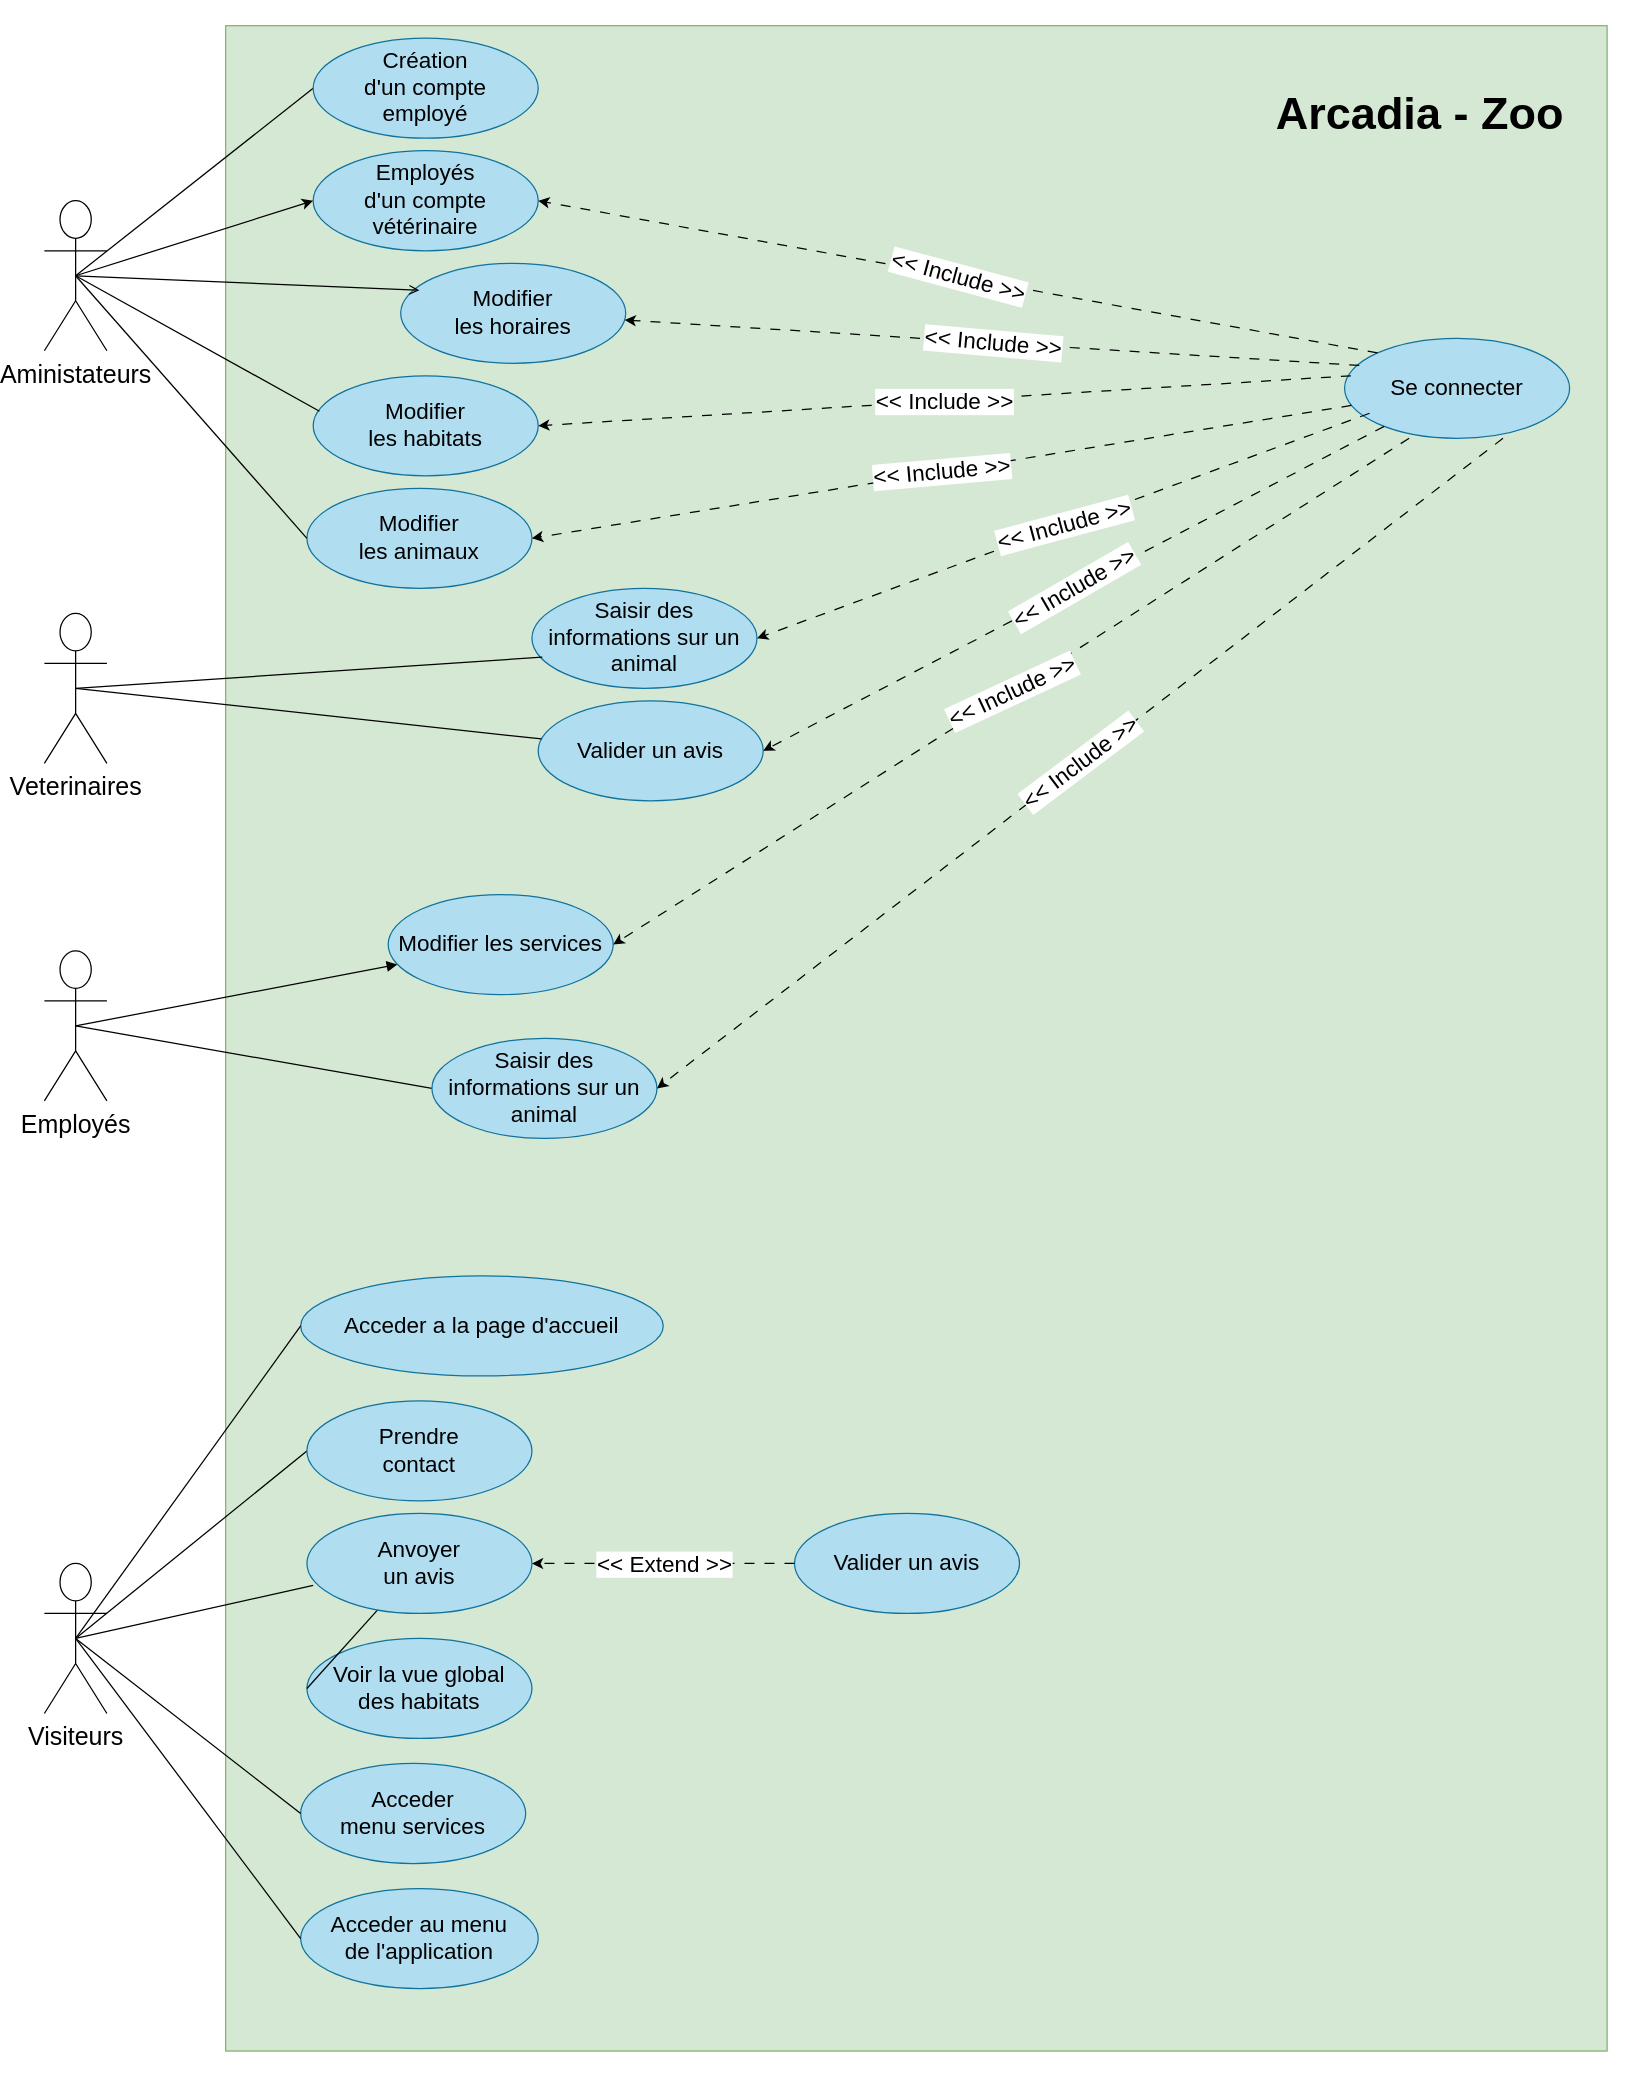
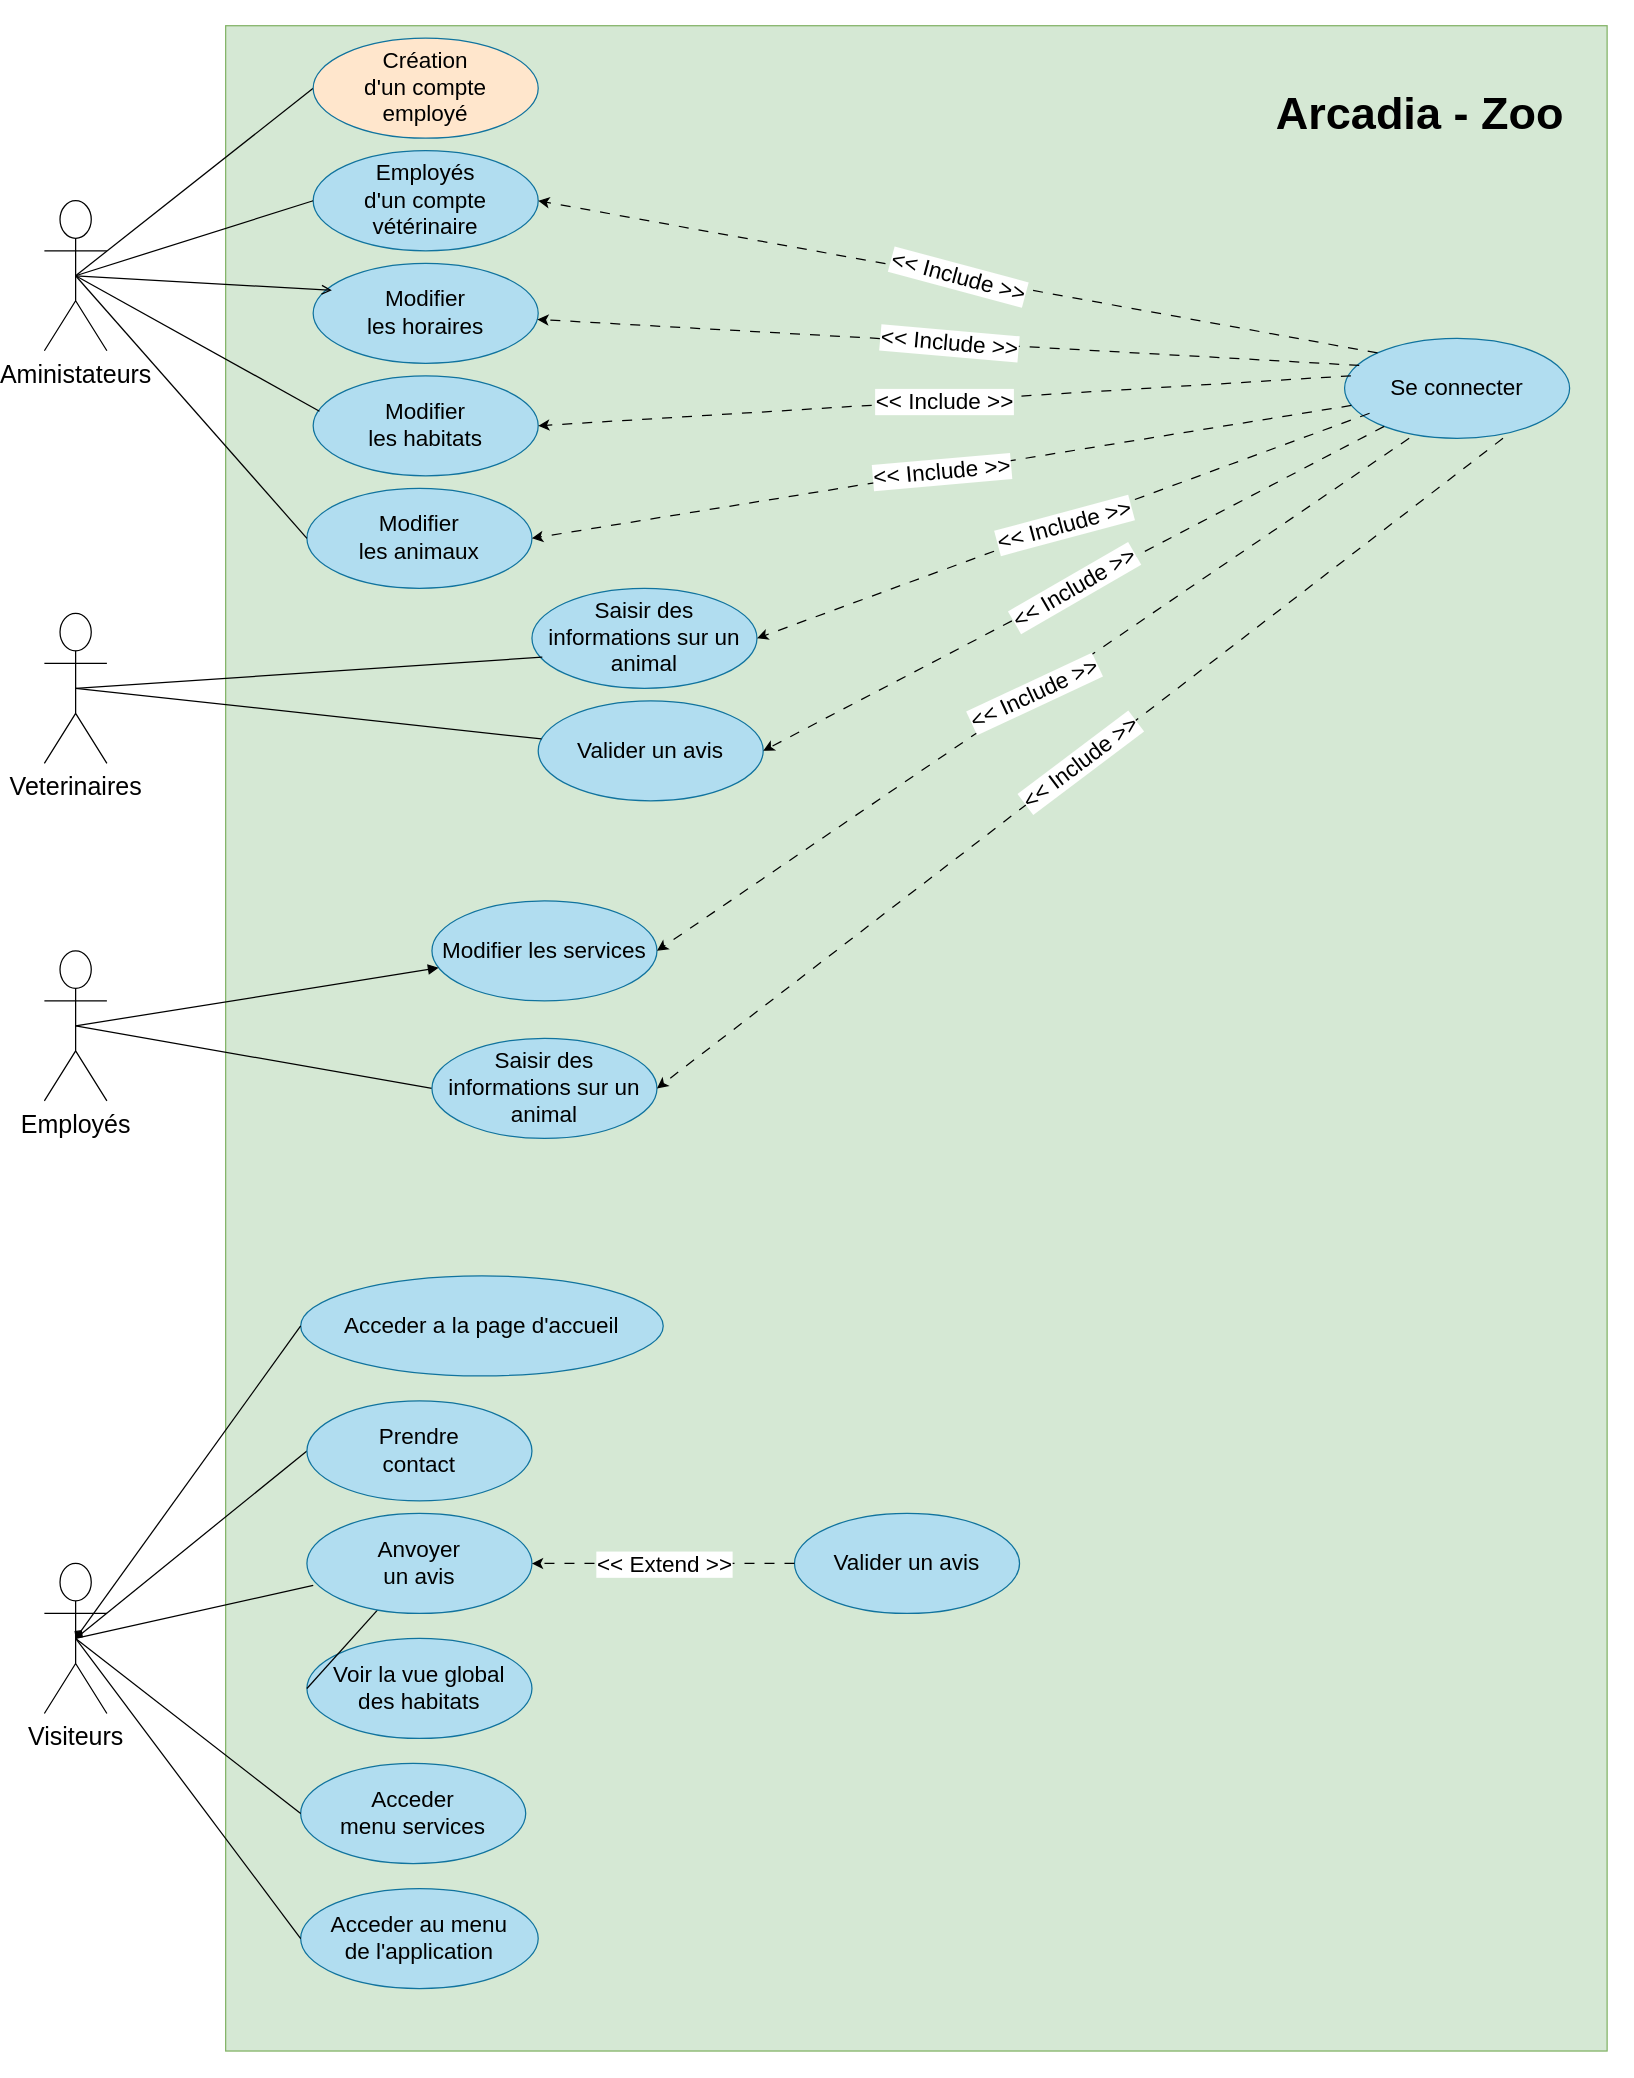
(426, 88) -> (426, 88)
(304, 204) -> (306, 203)
(513, 313) -> (426, 313)
(501, 944) -> (544, 951)
(82, 1629) -> (82, 1629)
